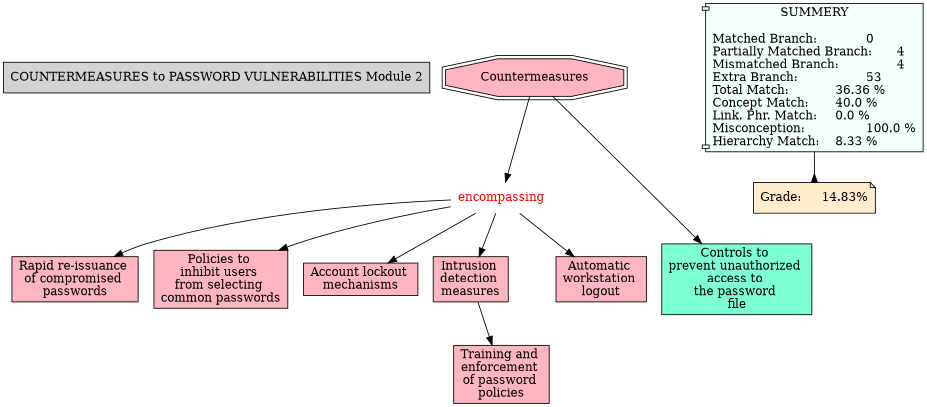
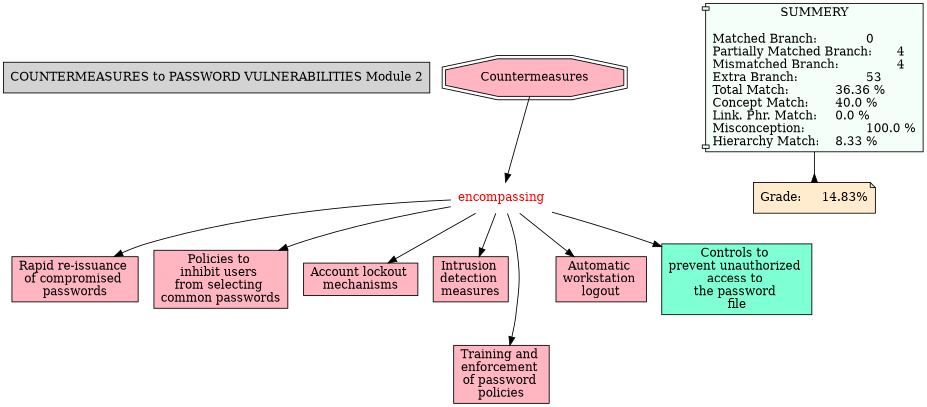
(624, 167) -> (603, 227)
(484, 319) -> (519, 275)
